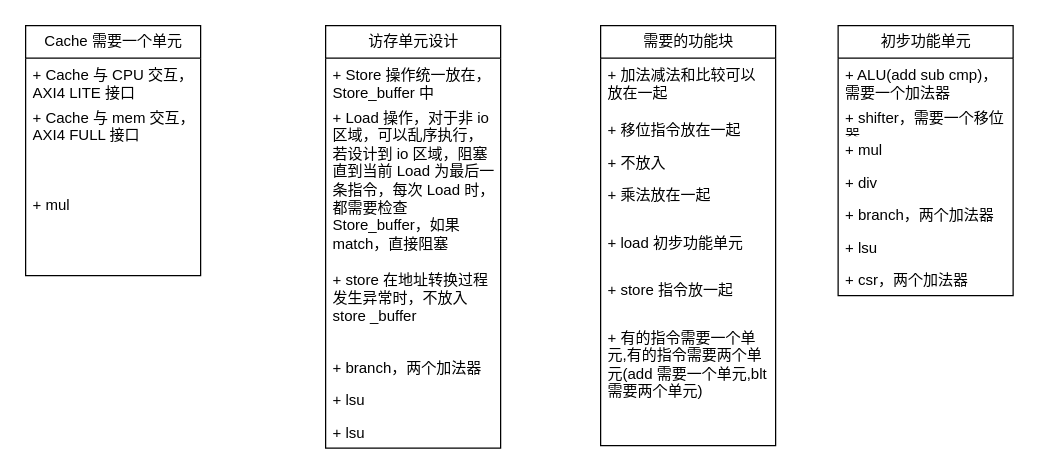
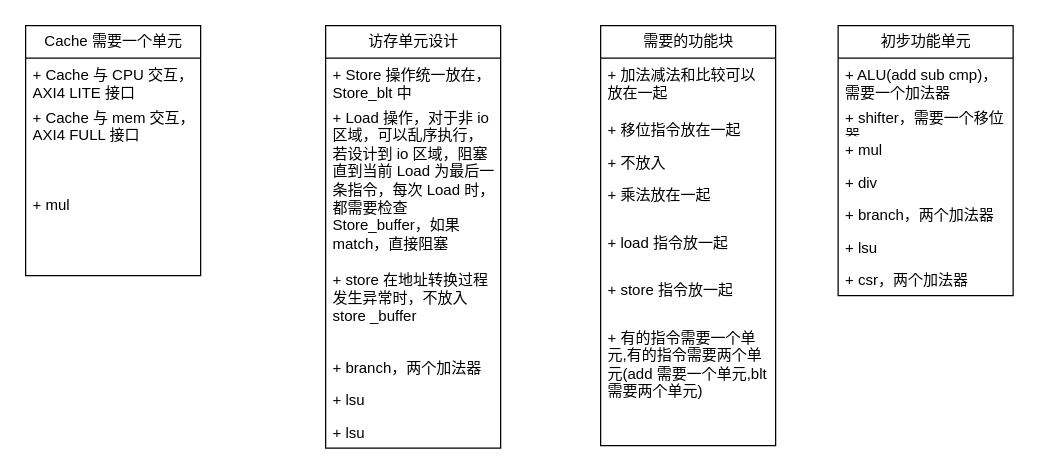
(414, 85) -> (414, 85)
(677, 243) -> (669, 243)
